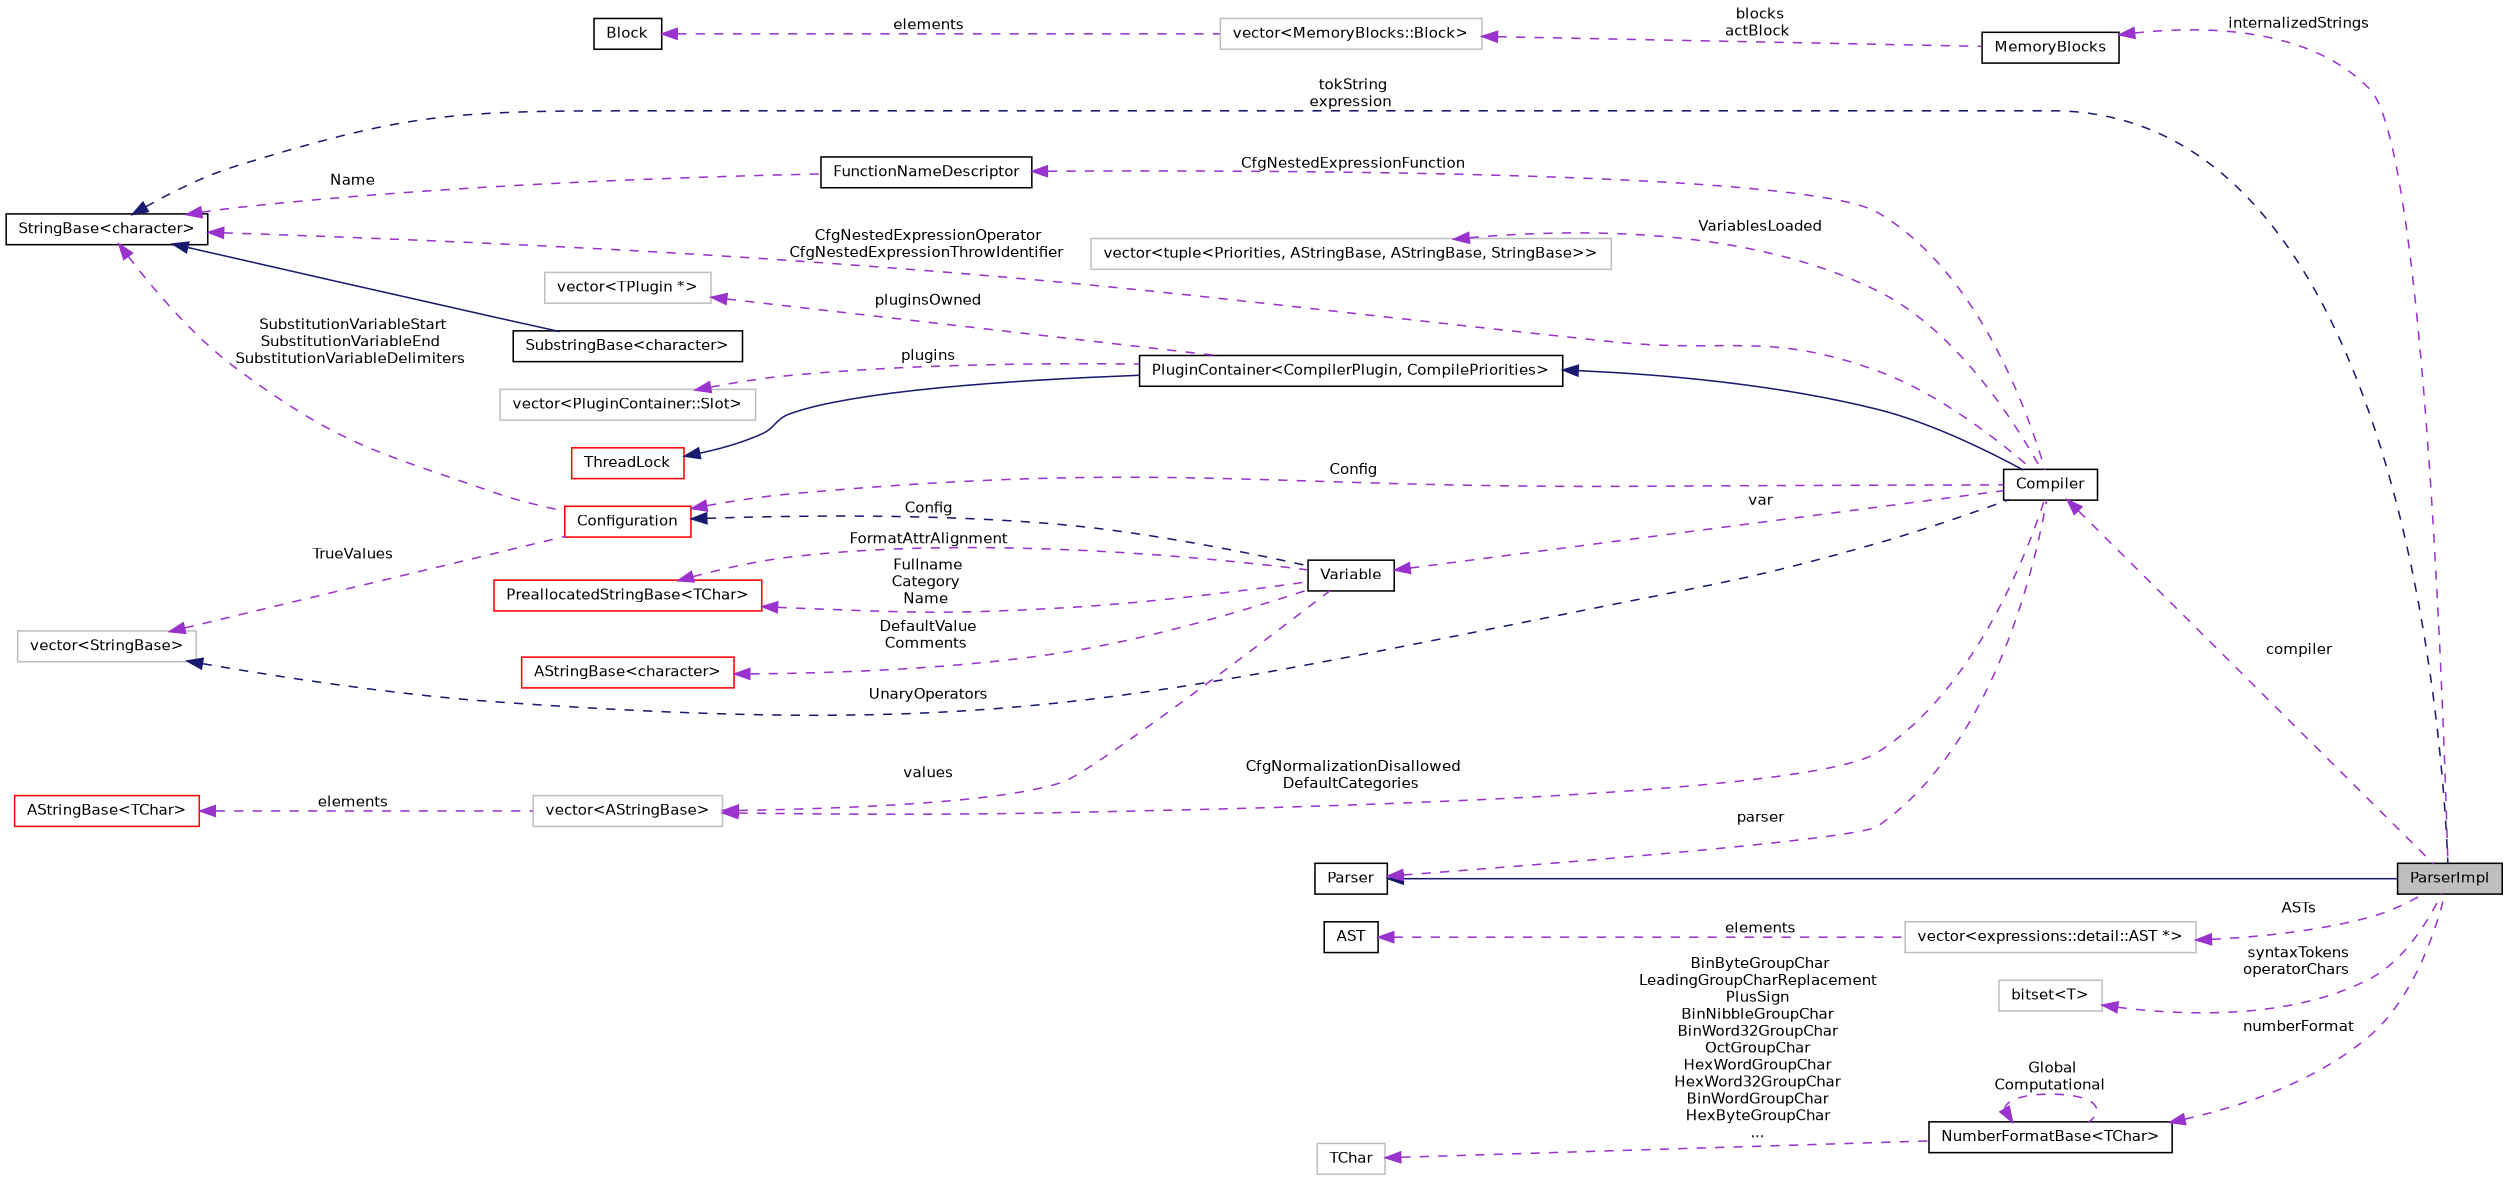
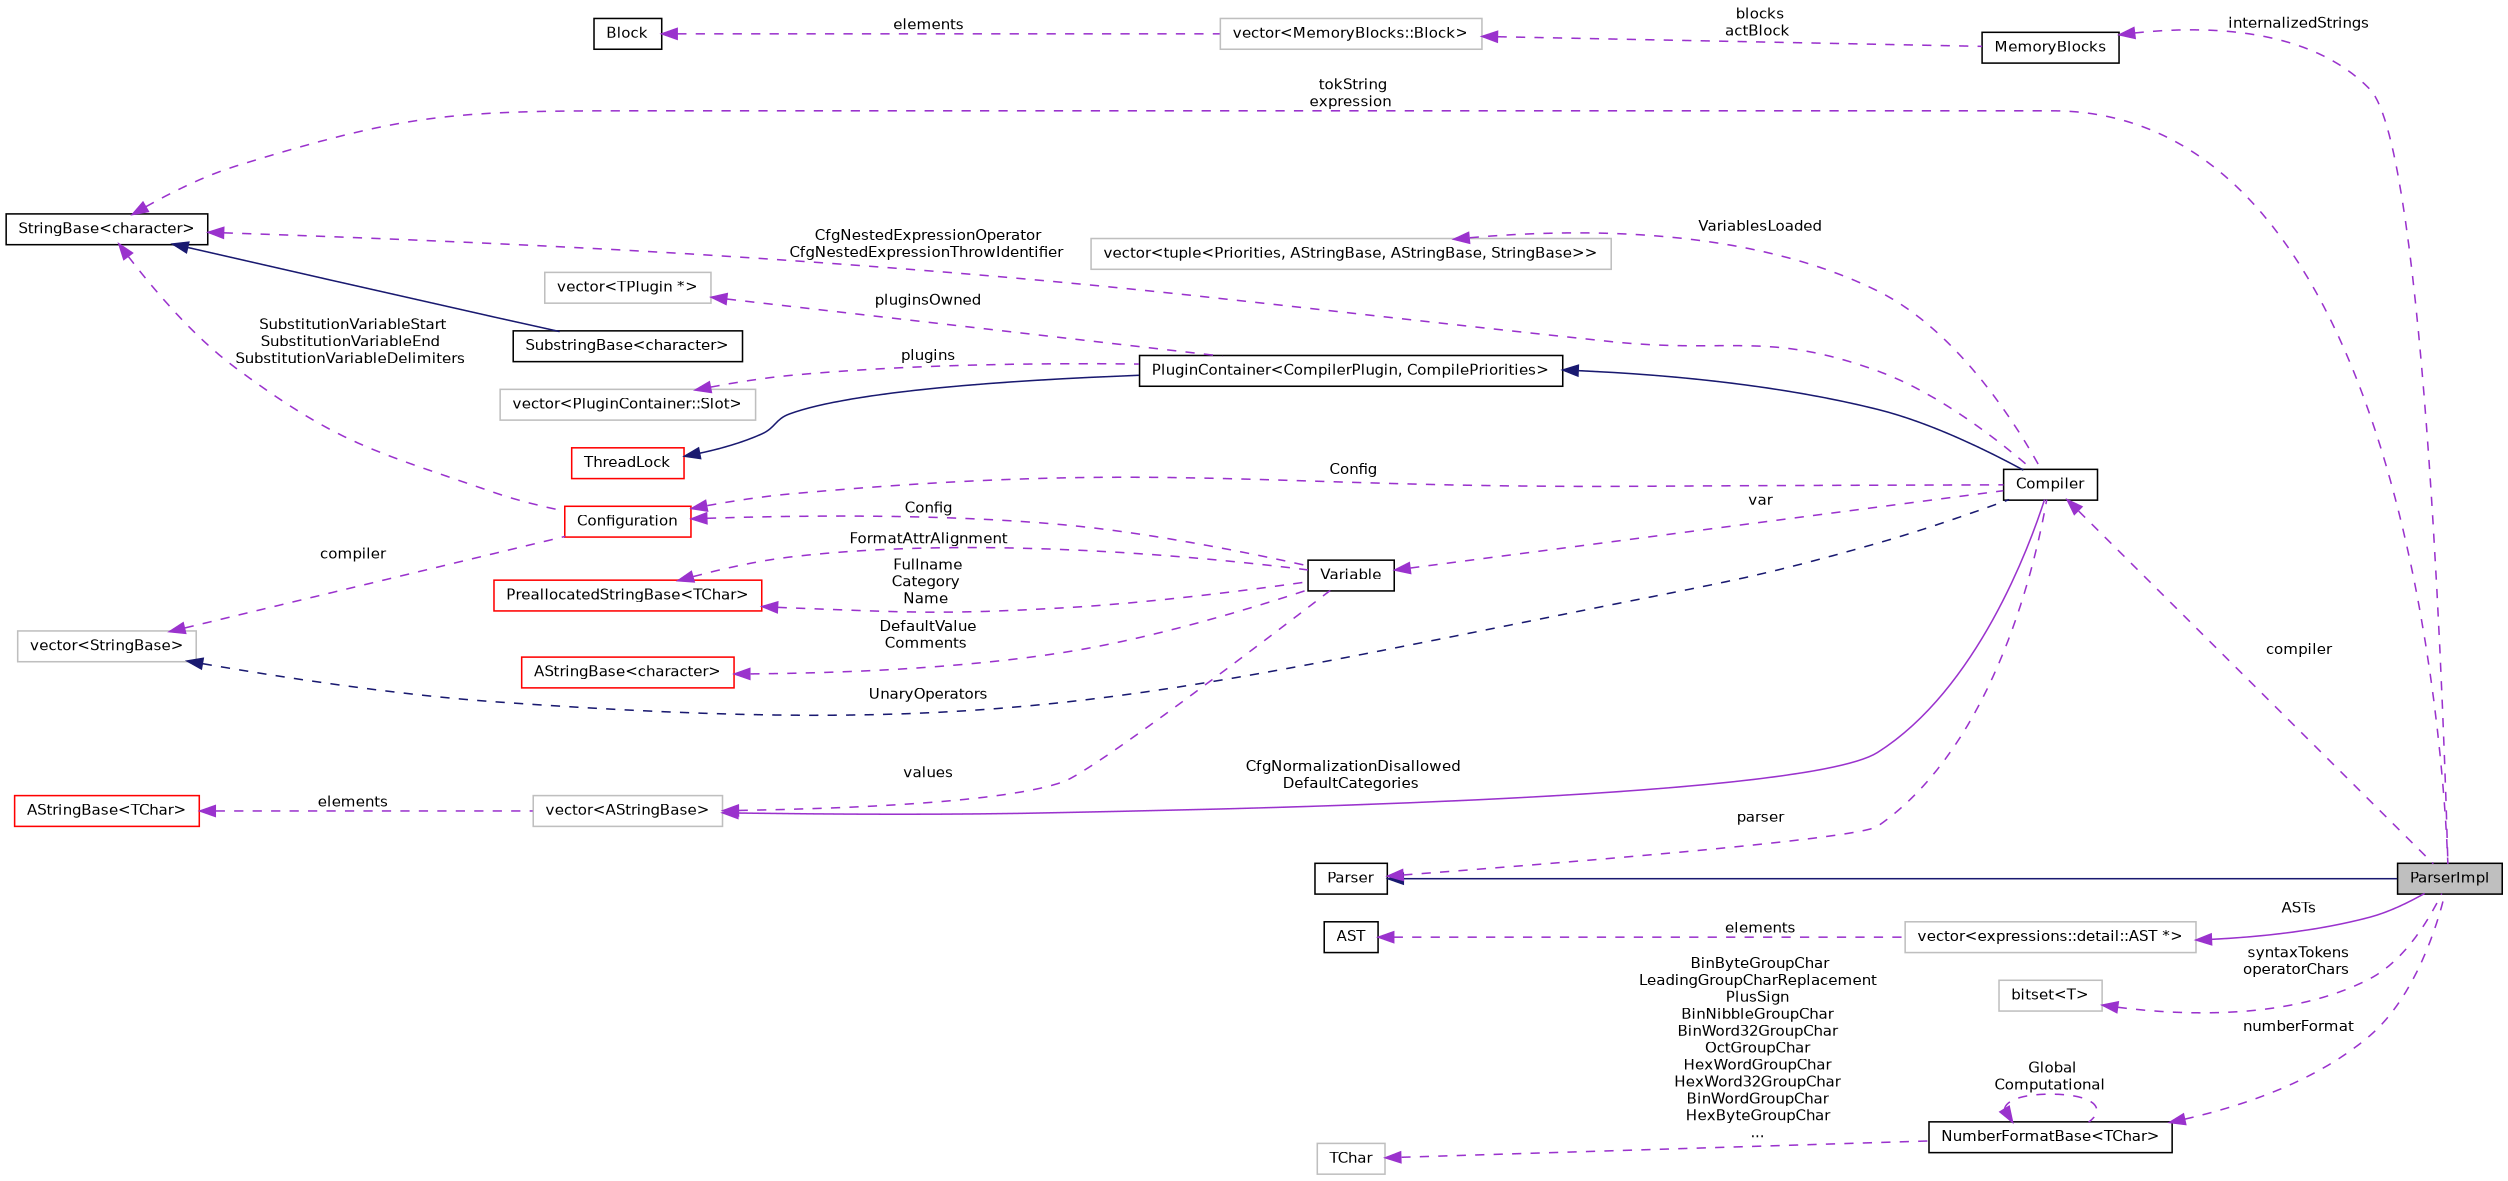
(1555, 111) -> (1555, 111)
(926, 172) -> none
(1009, 521) -> (1009, 521)
(351, 555) -> (351, 555)
(1464, 800) -> (1464, 800)
(2321, 928) -> (2321, 928)
